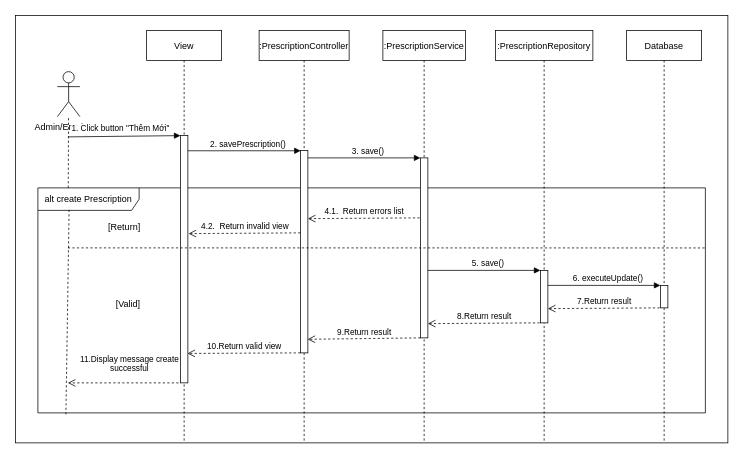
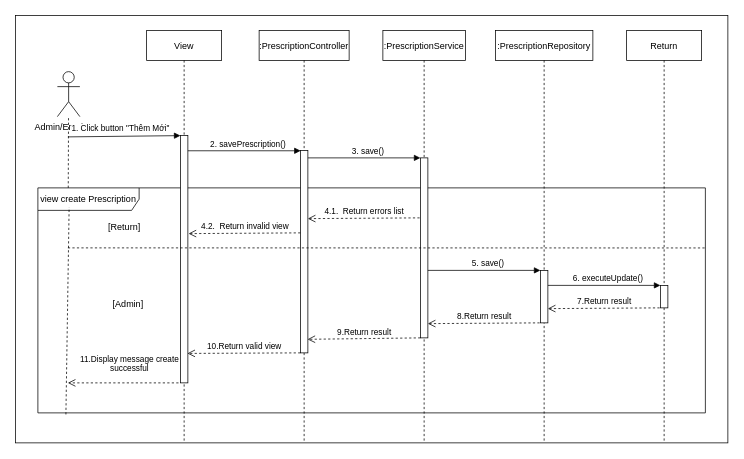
(664, 46) -> (664, 46)
(89, 199) -> (89, 199)
(128, 304) -> (128, 304)
